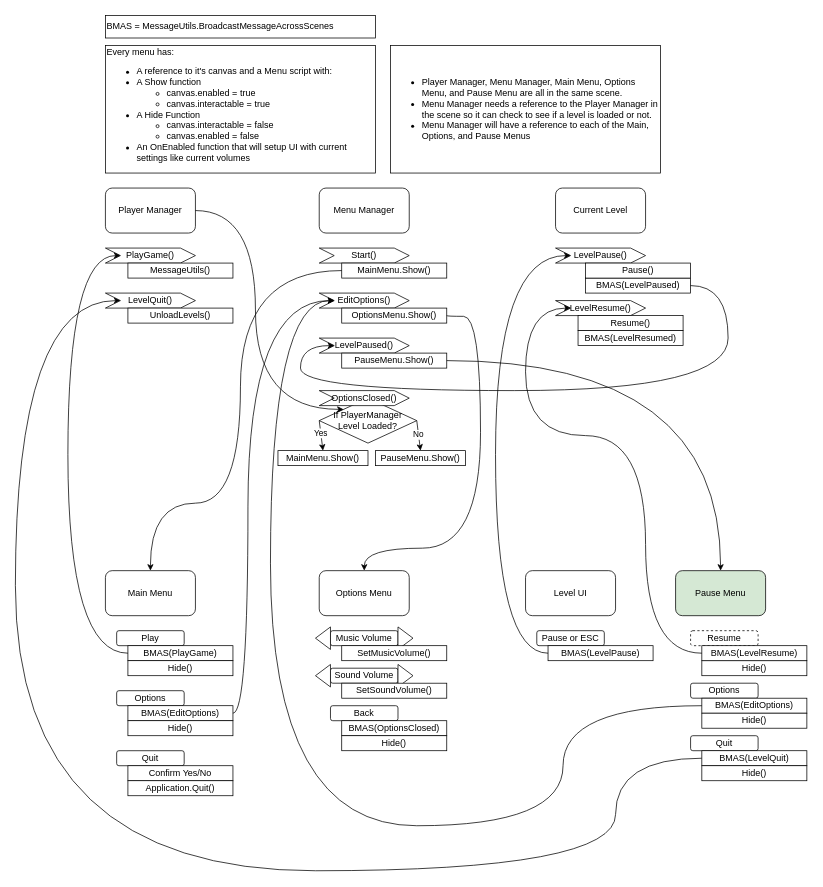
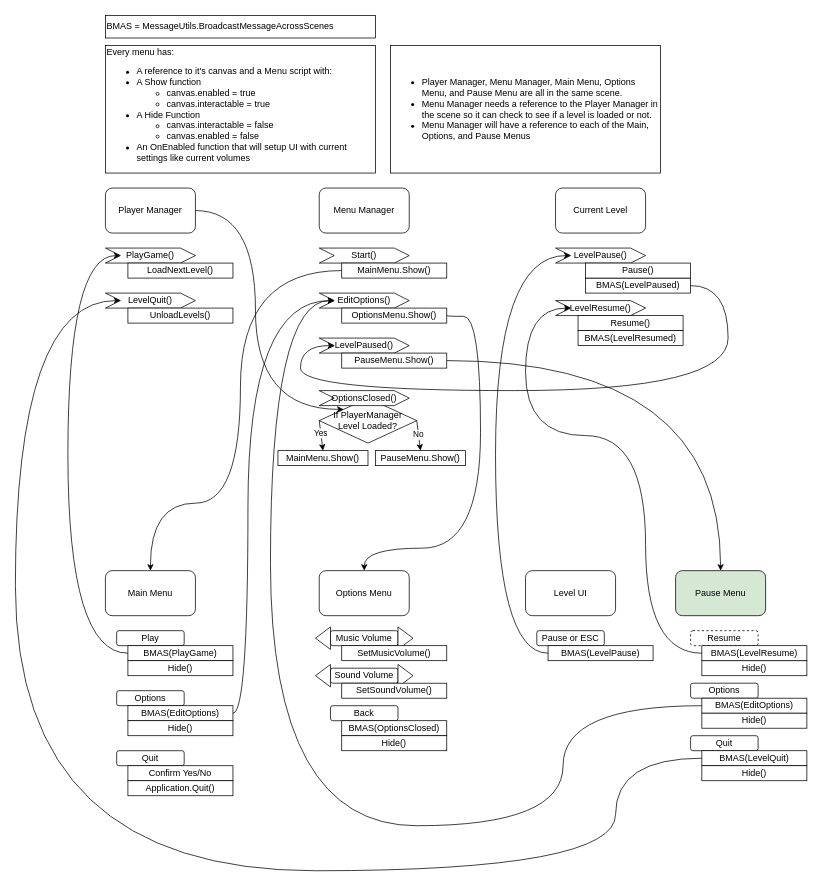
(180, 270) -> (180, 270)
